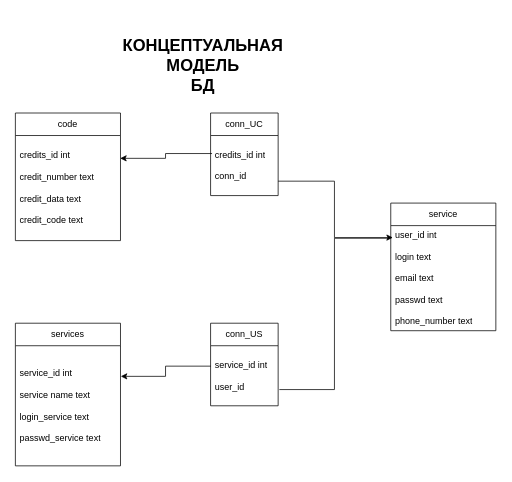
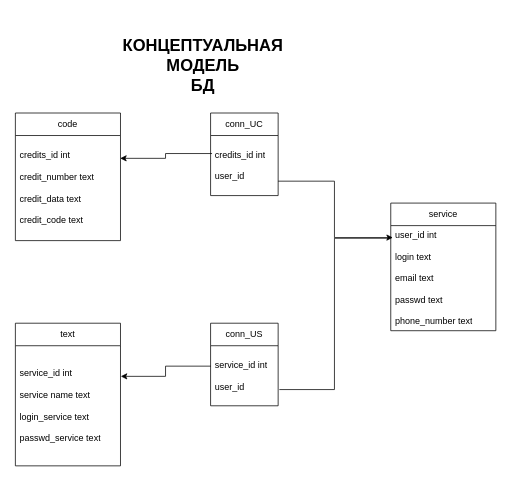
(245, 165) -> (245, 165)
(68, 334) -> (68, 334)
